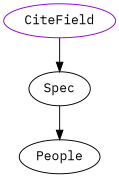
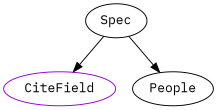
(60, 50) -> (92, 50)
